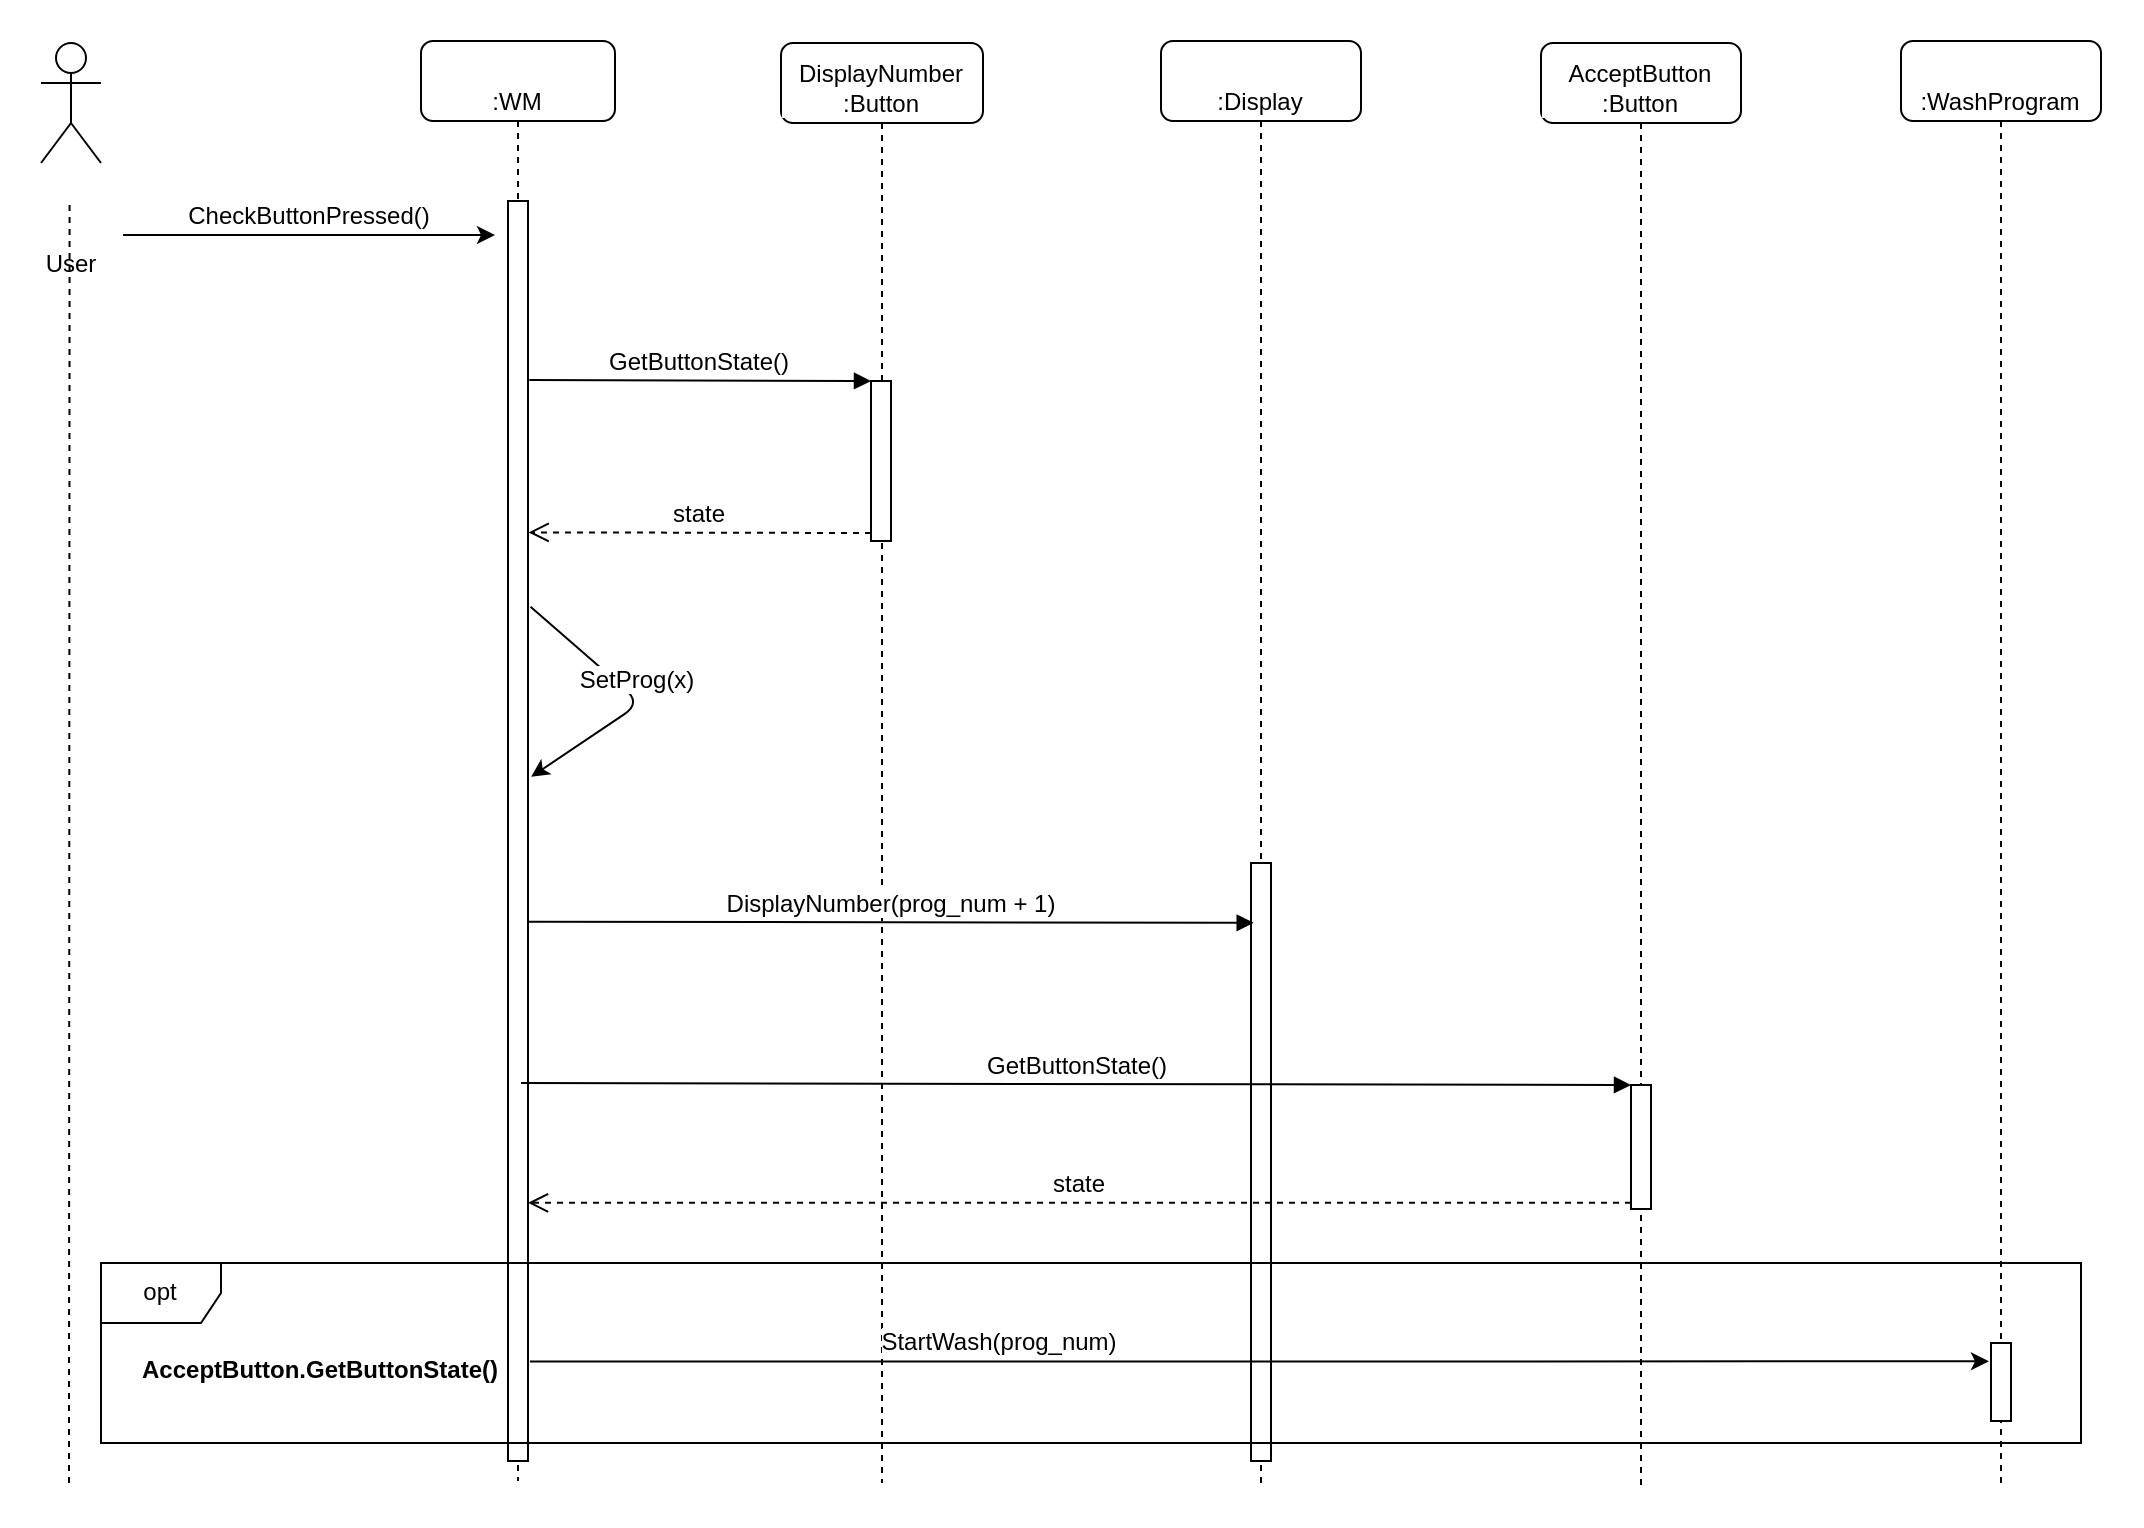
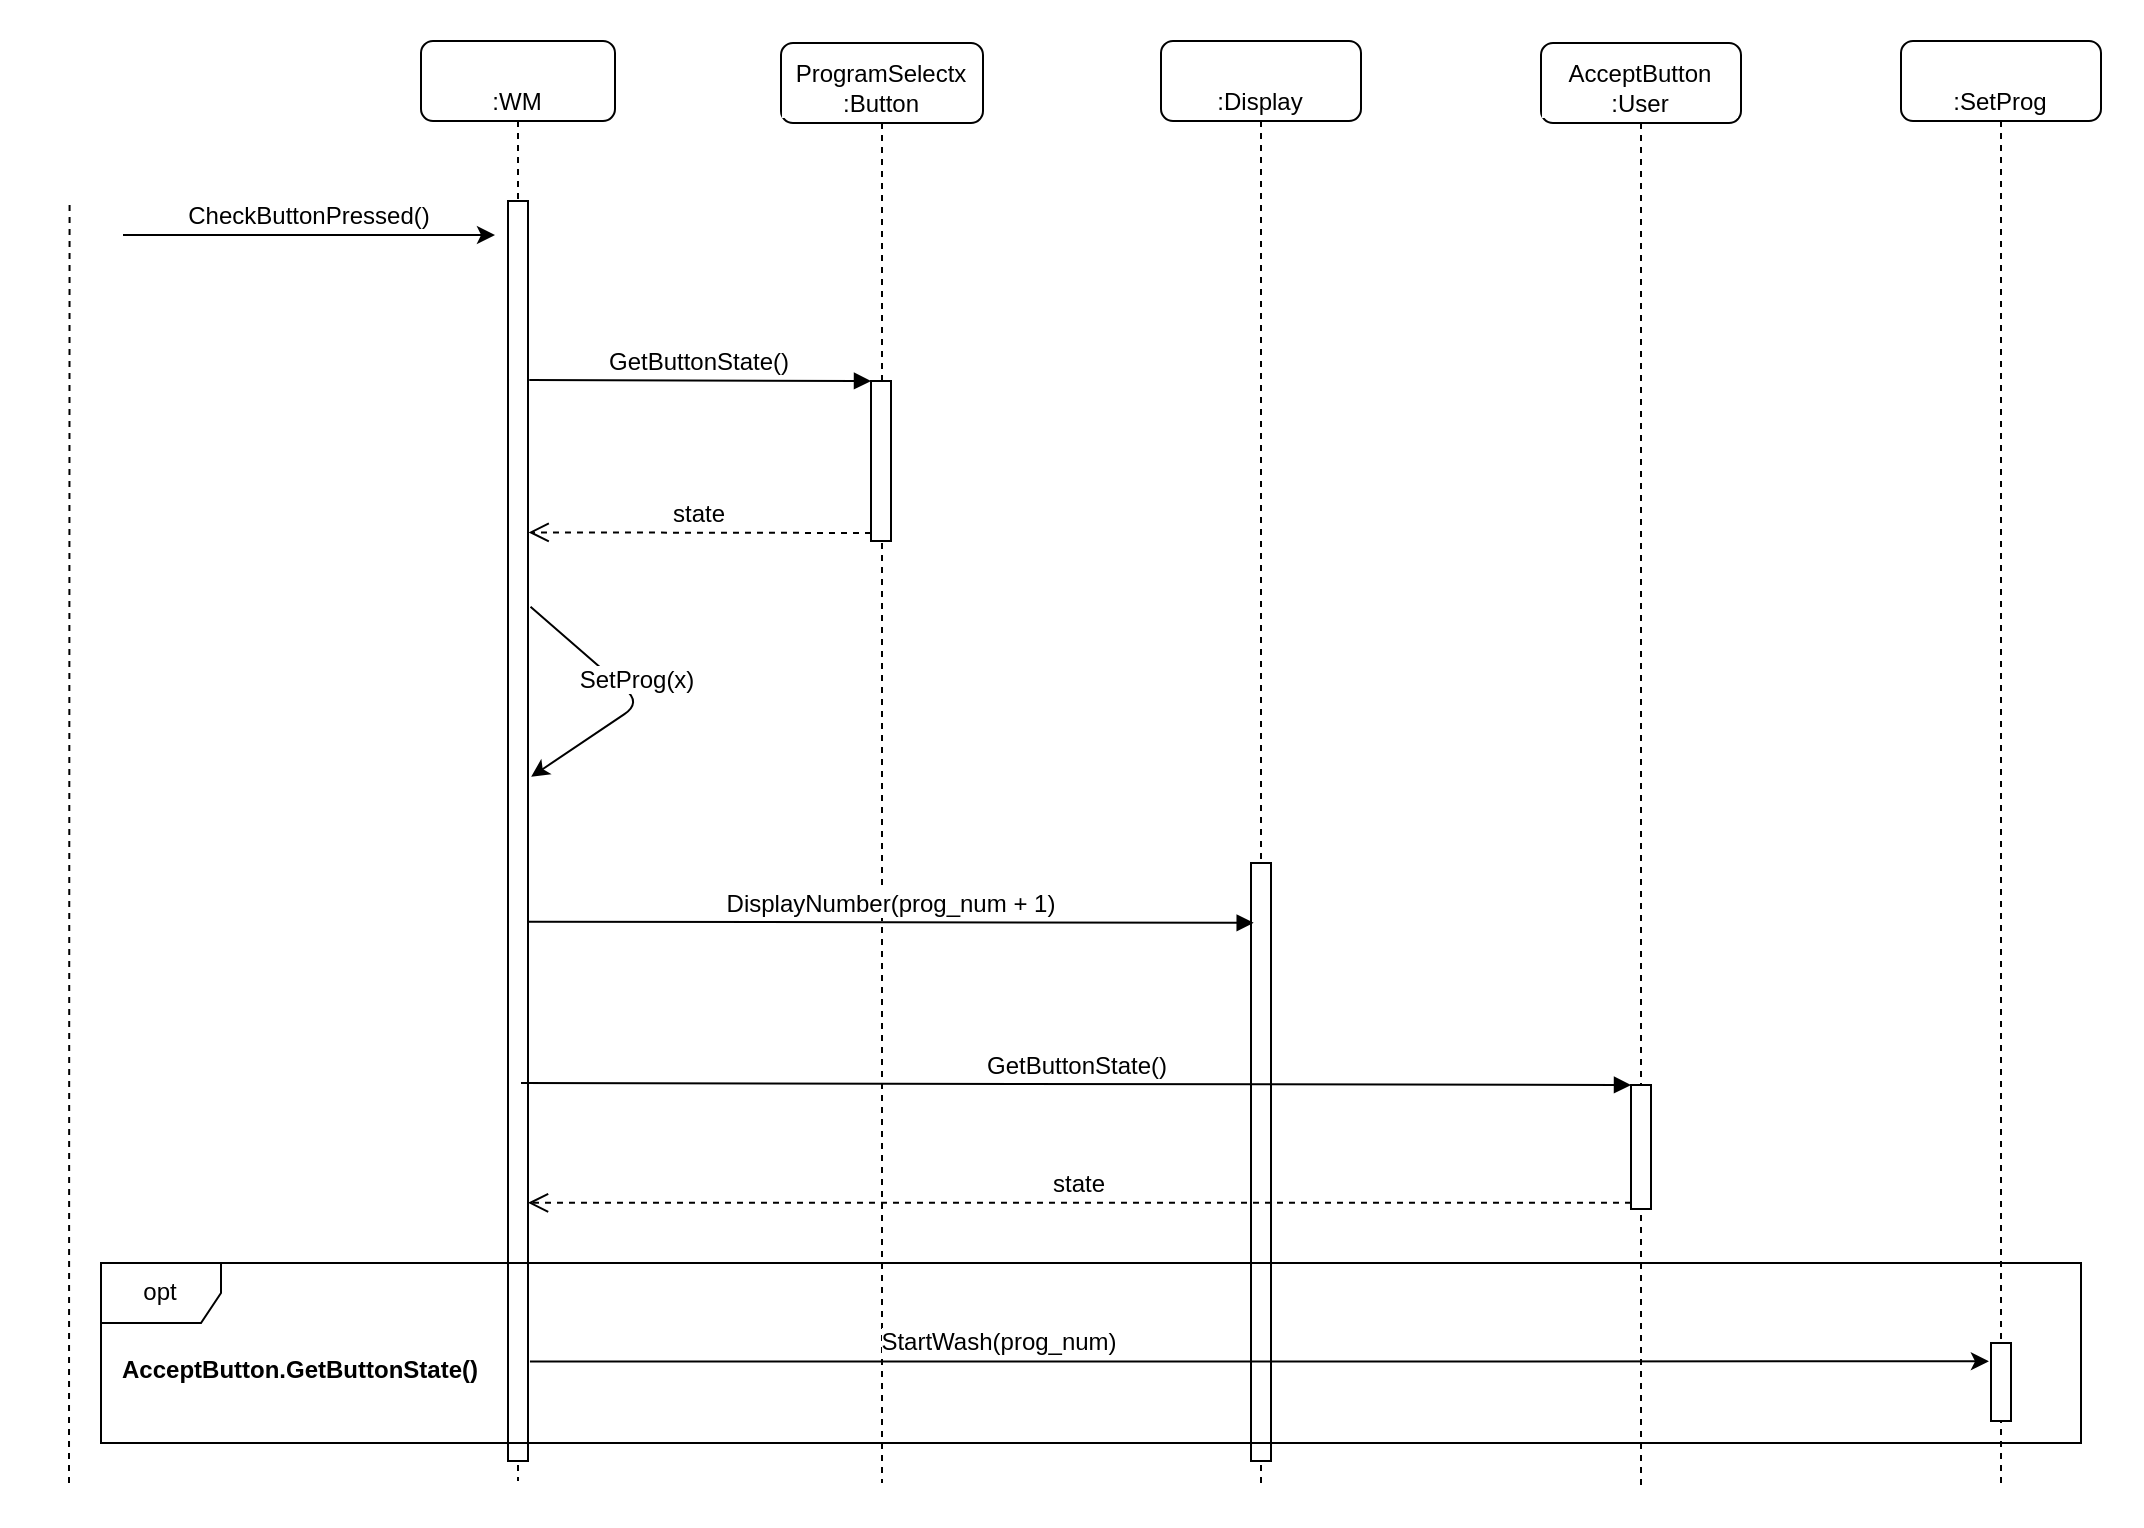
(882, 88) -> (882, 88)
(1641, 88) -> (1641, 88)
(2001, 101) -> (2001, 101)
(71, 103) -> none
(321, 1369) -> (301, 1369)
